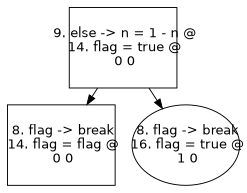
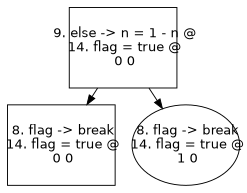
(61, 145) -> (61, 145)
(186, 145) -> (186, 145)
